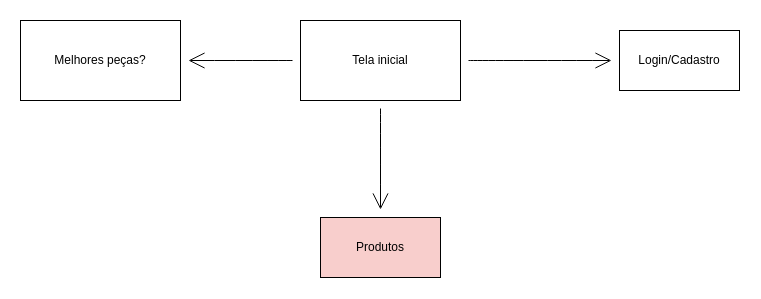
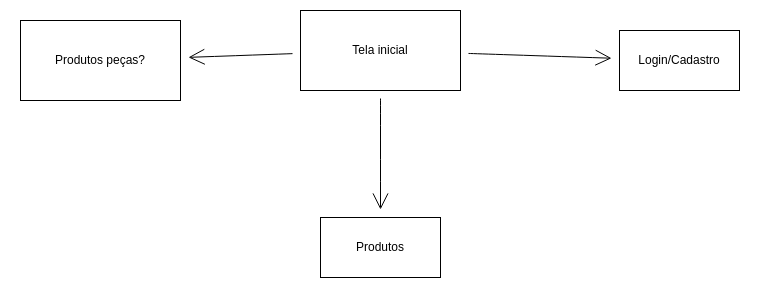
(101, 61) -> (101, 61)
(381, 61) -> (381, 51)
(381, 248) -> (381, 248)
